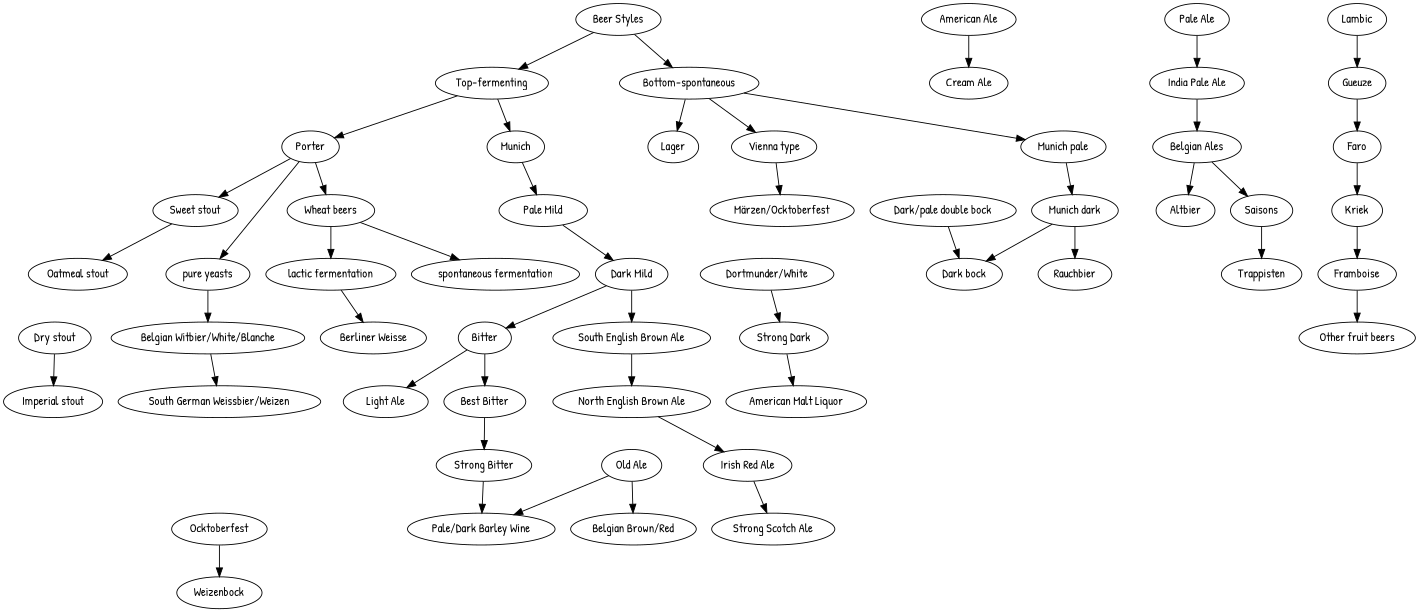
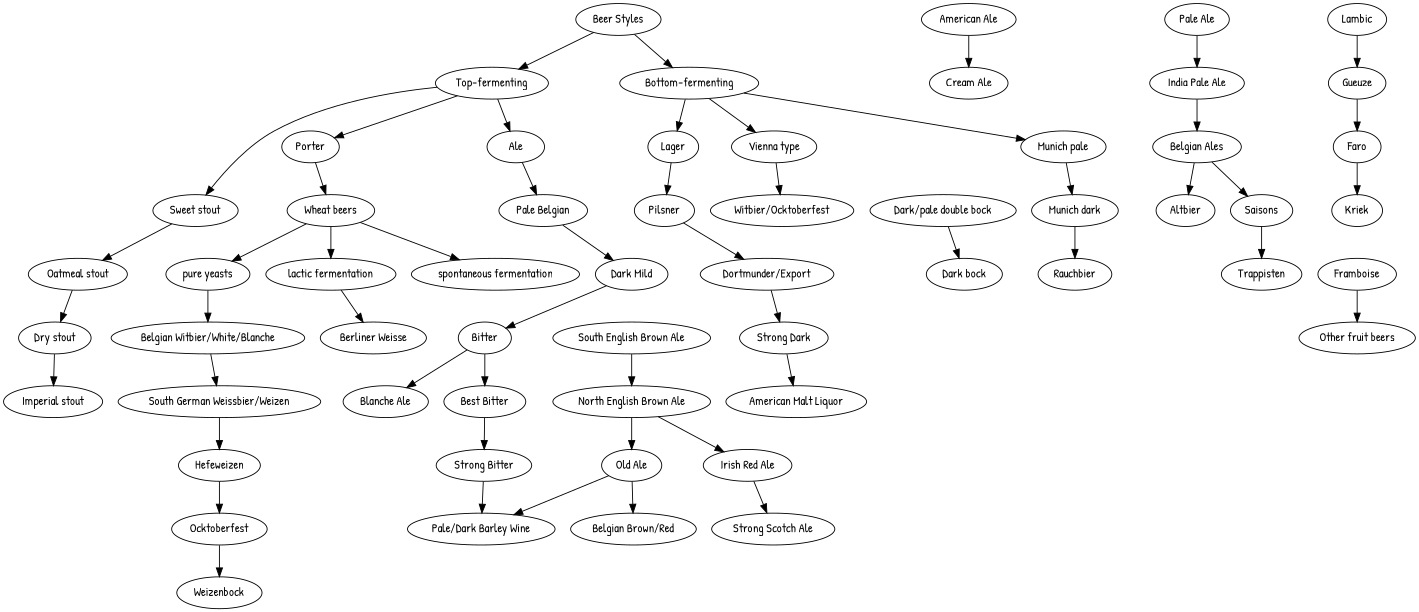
(689, 83) -> (689, 83)
(516, 147) -> (516, 147)
(259, 176) -> (313, 114)
(262, 207) -> (273, 241)
(543, 211) -> (543, 211)
none -> (664, 211)
(782, 211) -> (782, 211)
(1357, 238) -> none
(1023, 240) -> none
(767, 274) -> (767, 274)
none -> (68, 302)
(632, 302) -> none
(386, 402) -> (386, 402)
none -> (632, 429)
none -> (219, 465)
